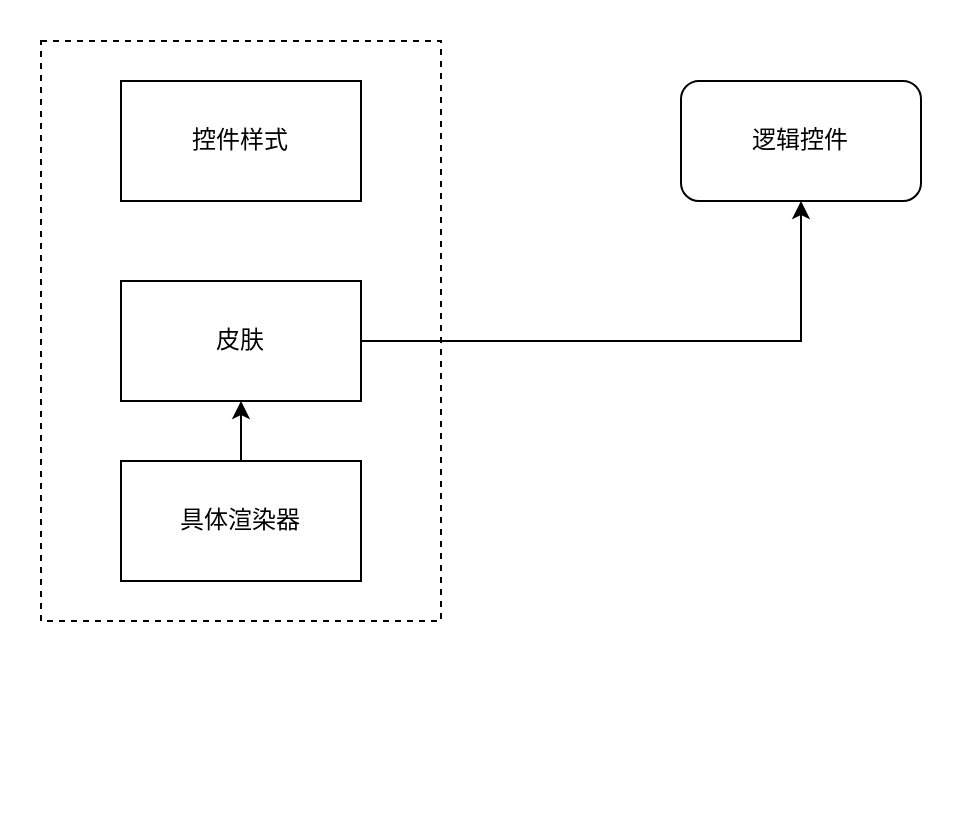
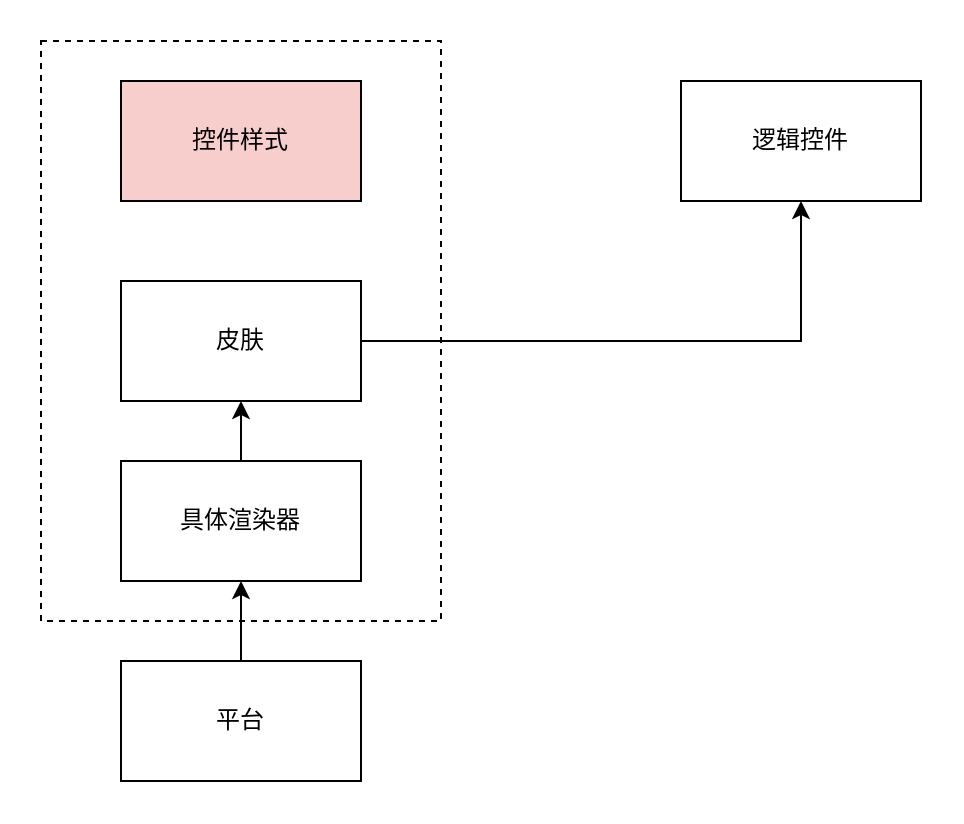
(241, 141) -> (241, 141)
(801, 141) -> (801, 141)
none -> (241, 628)
none -> (241, 721)
